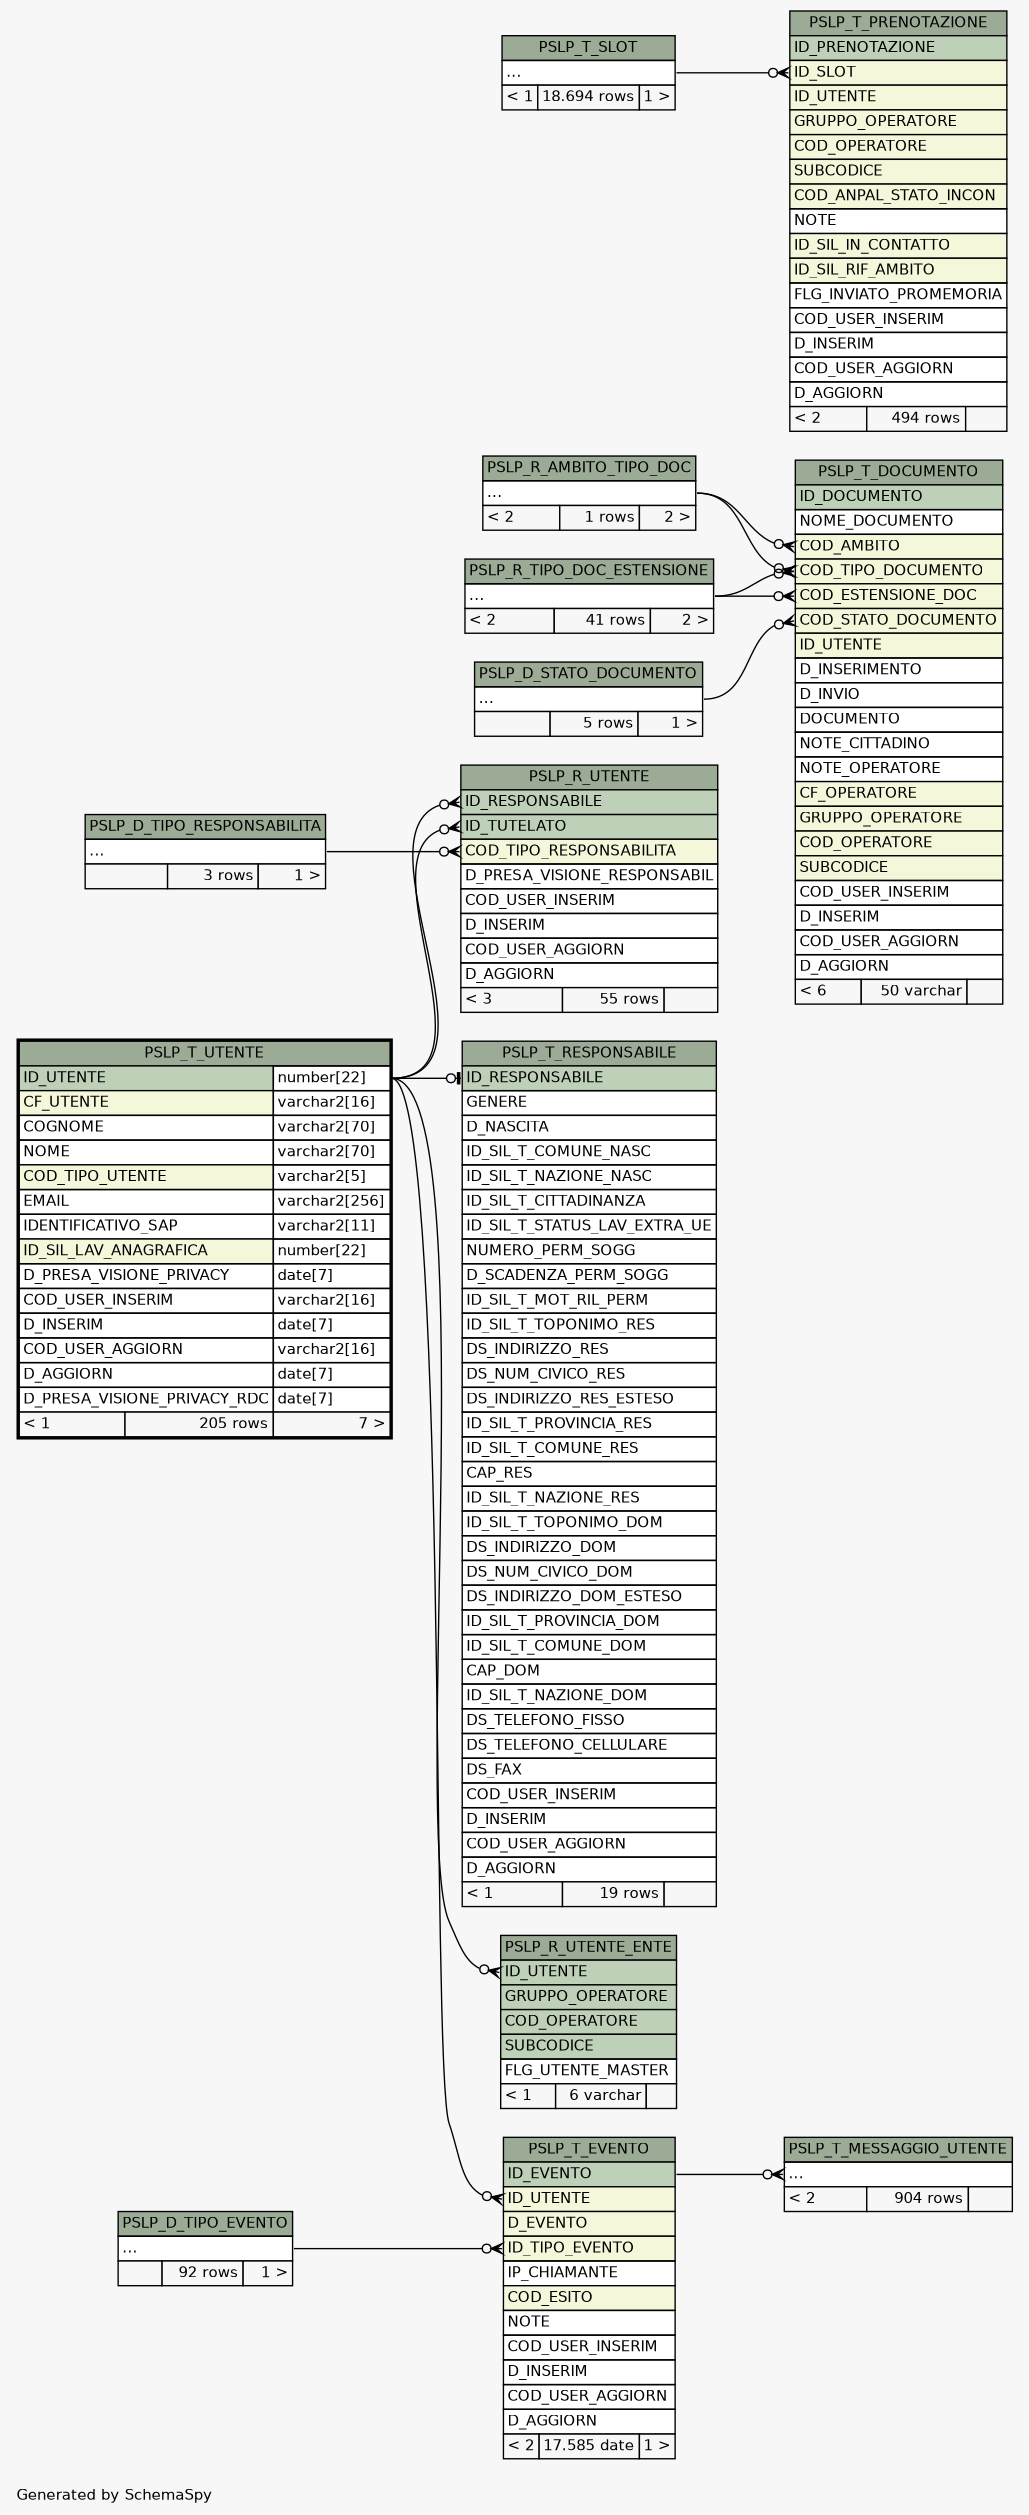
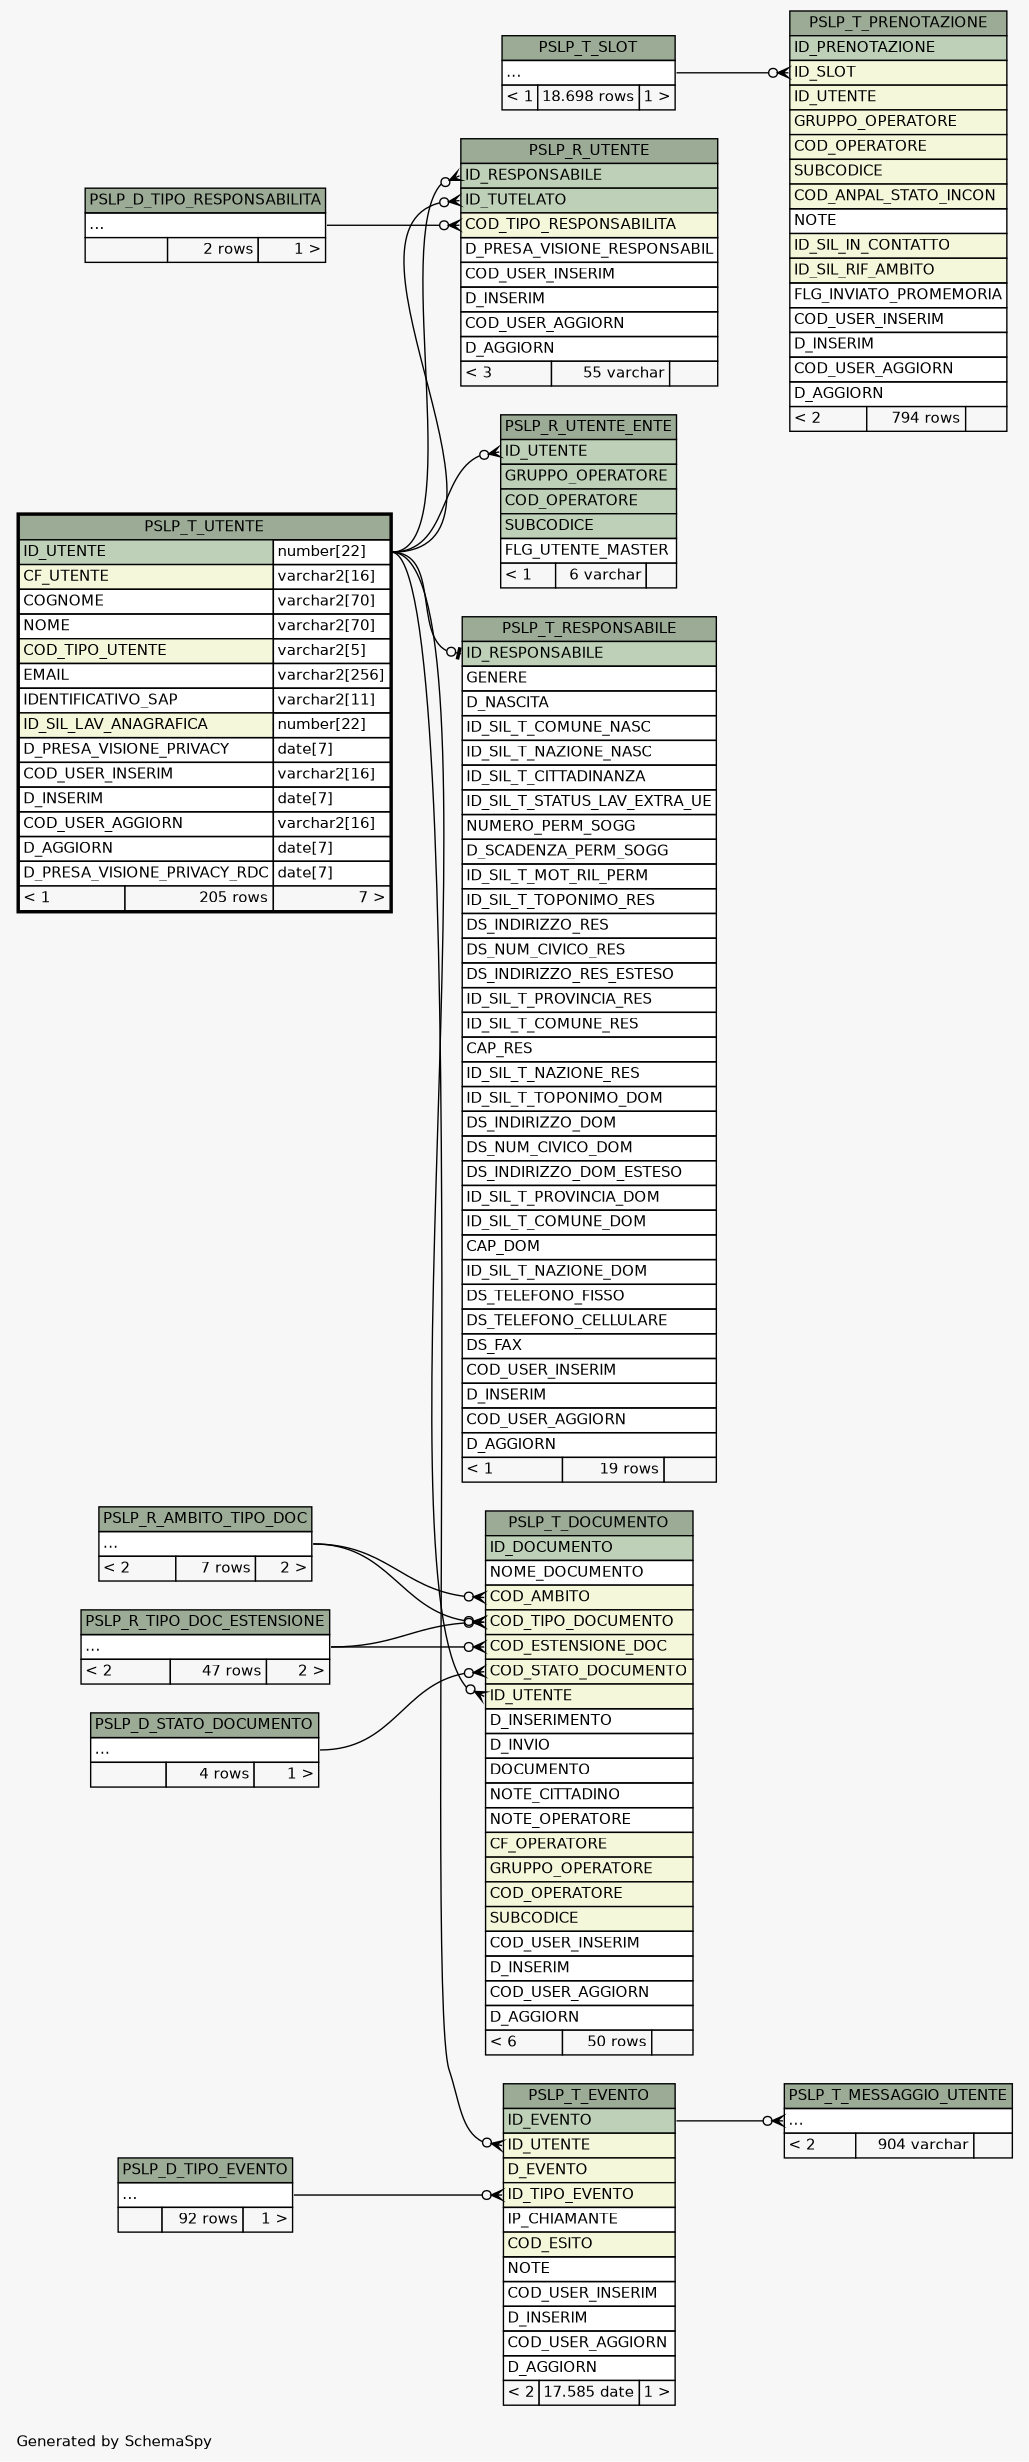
(589, 97) -> (589, 97)
(927, 418) -> (927, 418)
(610, 517) -> (226, 1568)
(616, 620) -> (232, 1671)
(609, 723) -> (225, 1774)
(229, 876) -> (229, 249)
(922, 991) -> (617, 2042)
(630, 999) -> (624, 373)
none -> (433, 1288)
(929, 2198) -> (924, 2145)
